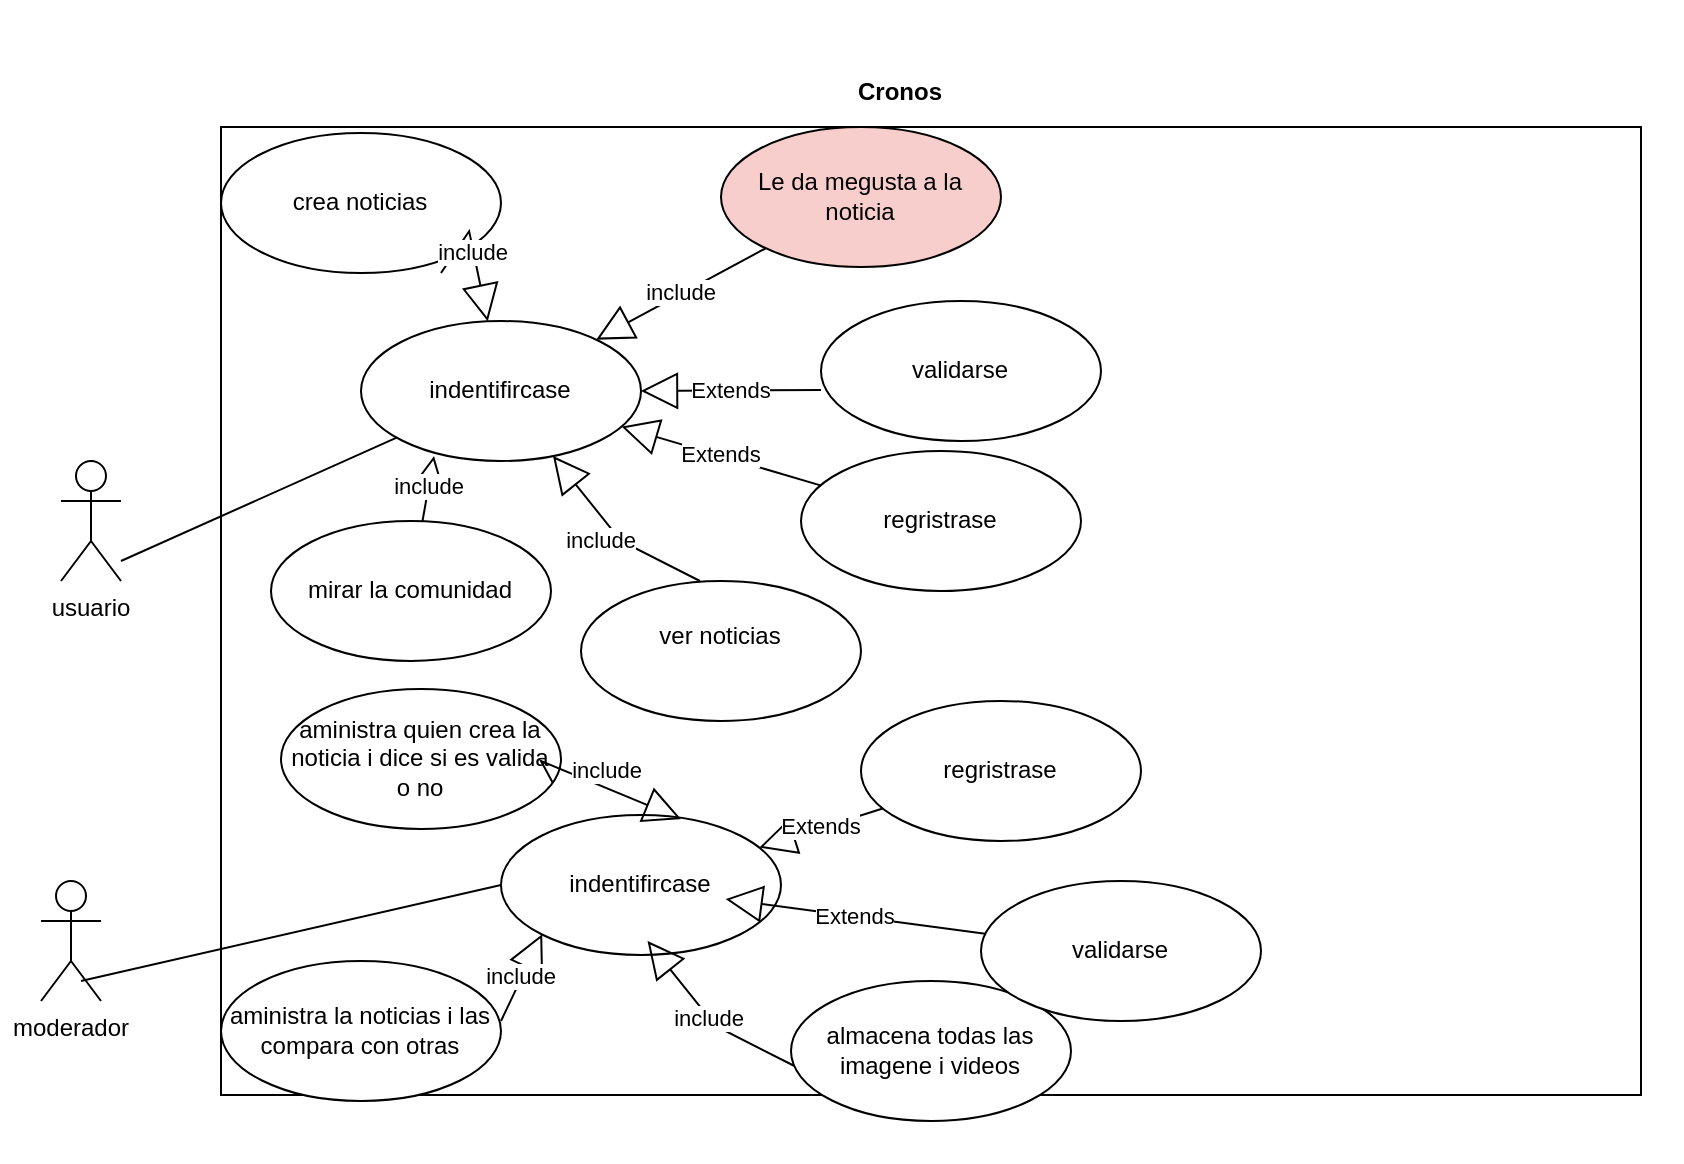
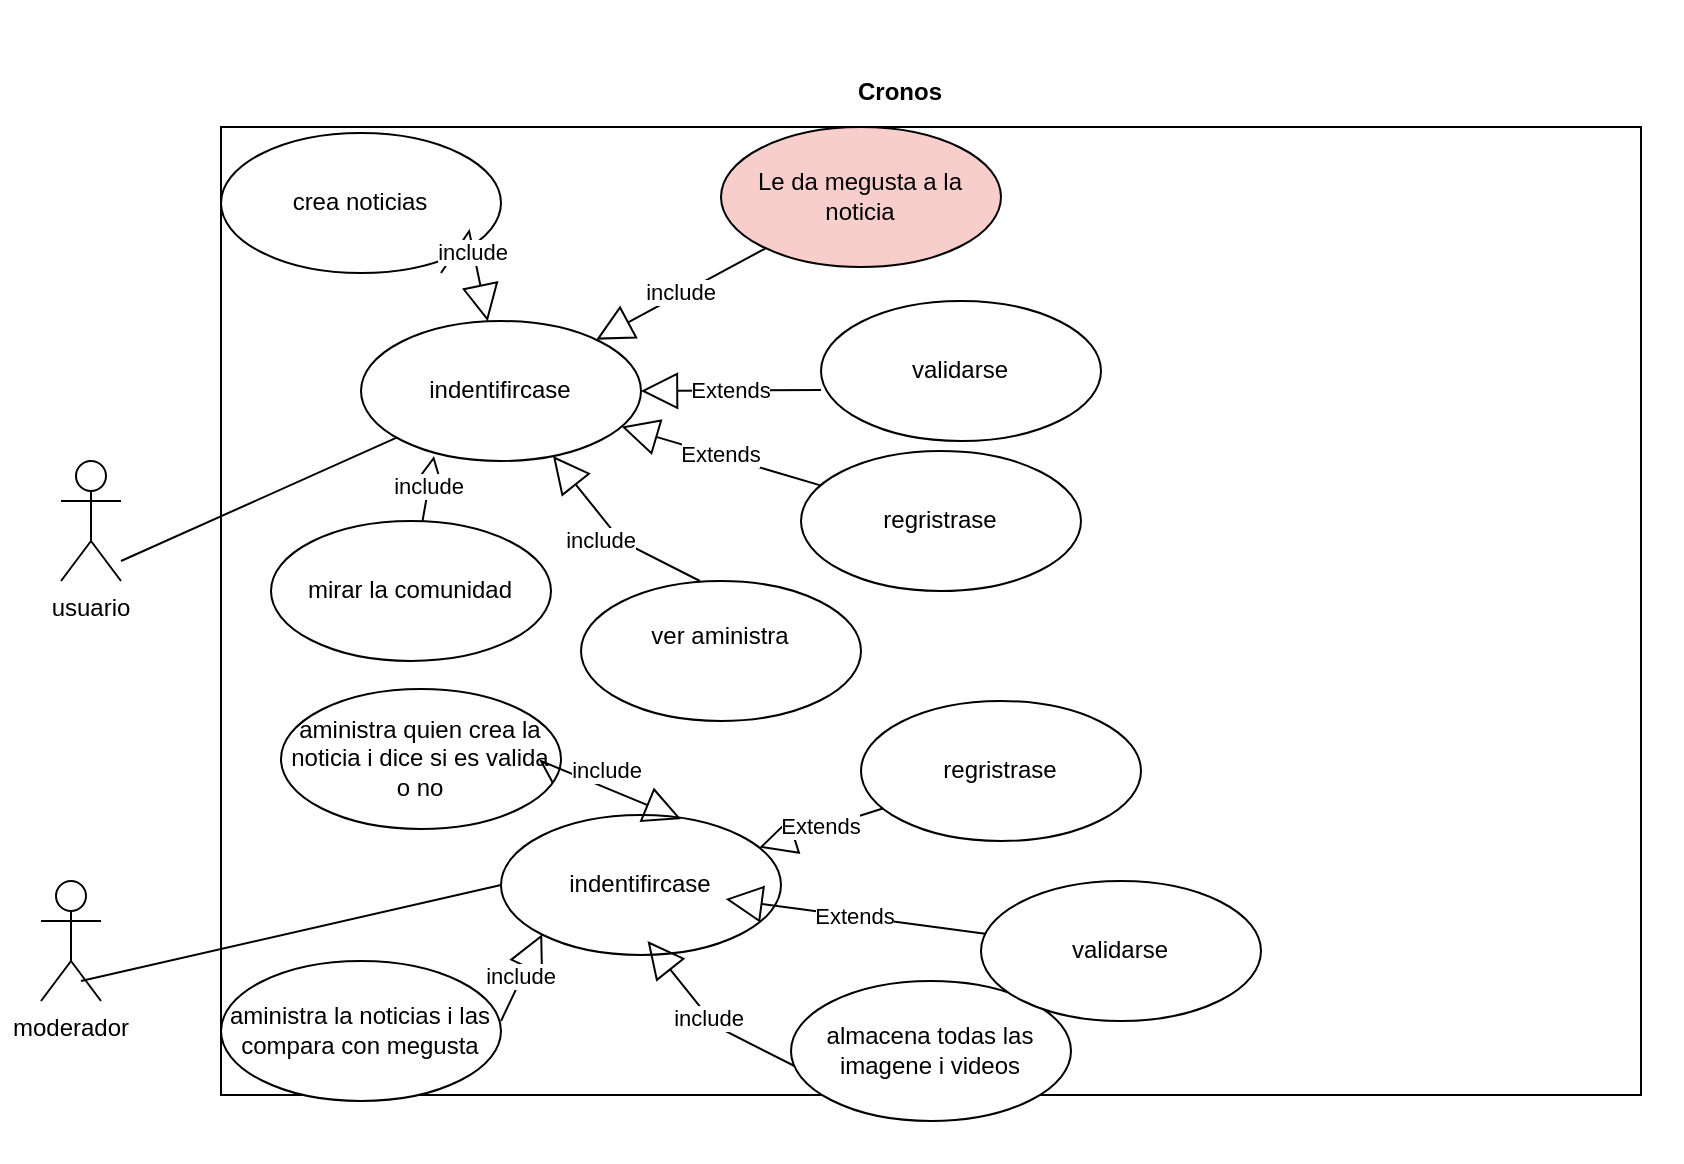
(721, 651) -> (721, 651)
(361, 1031) -> (361, 1031)
